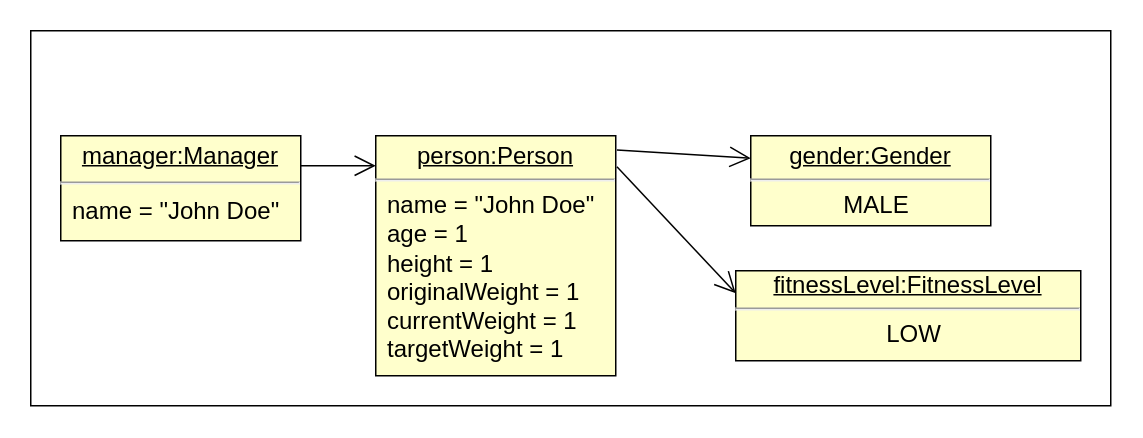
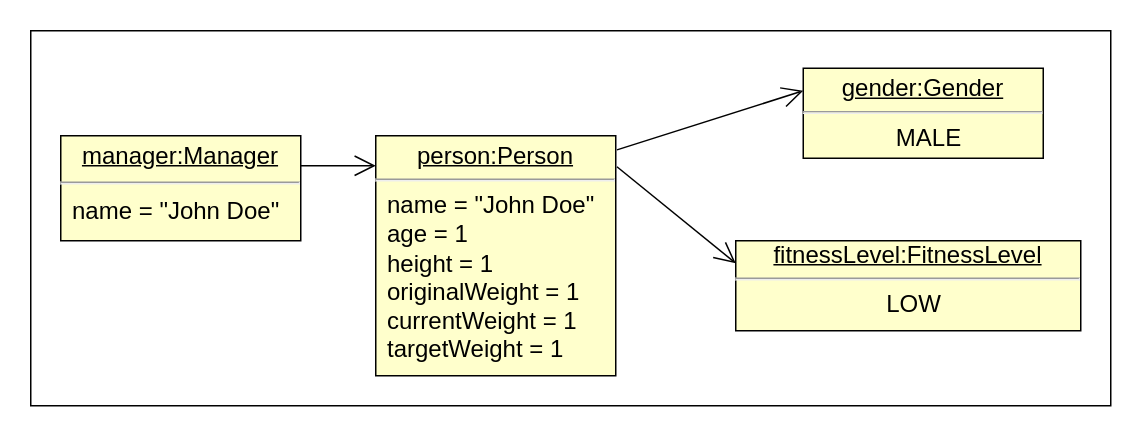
(871, 181) -> (923, 113)
(908, 316) -> (908, 286)
